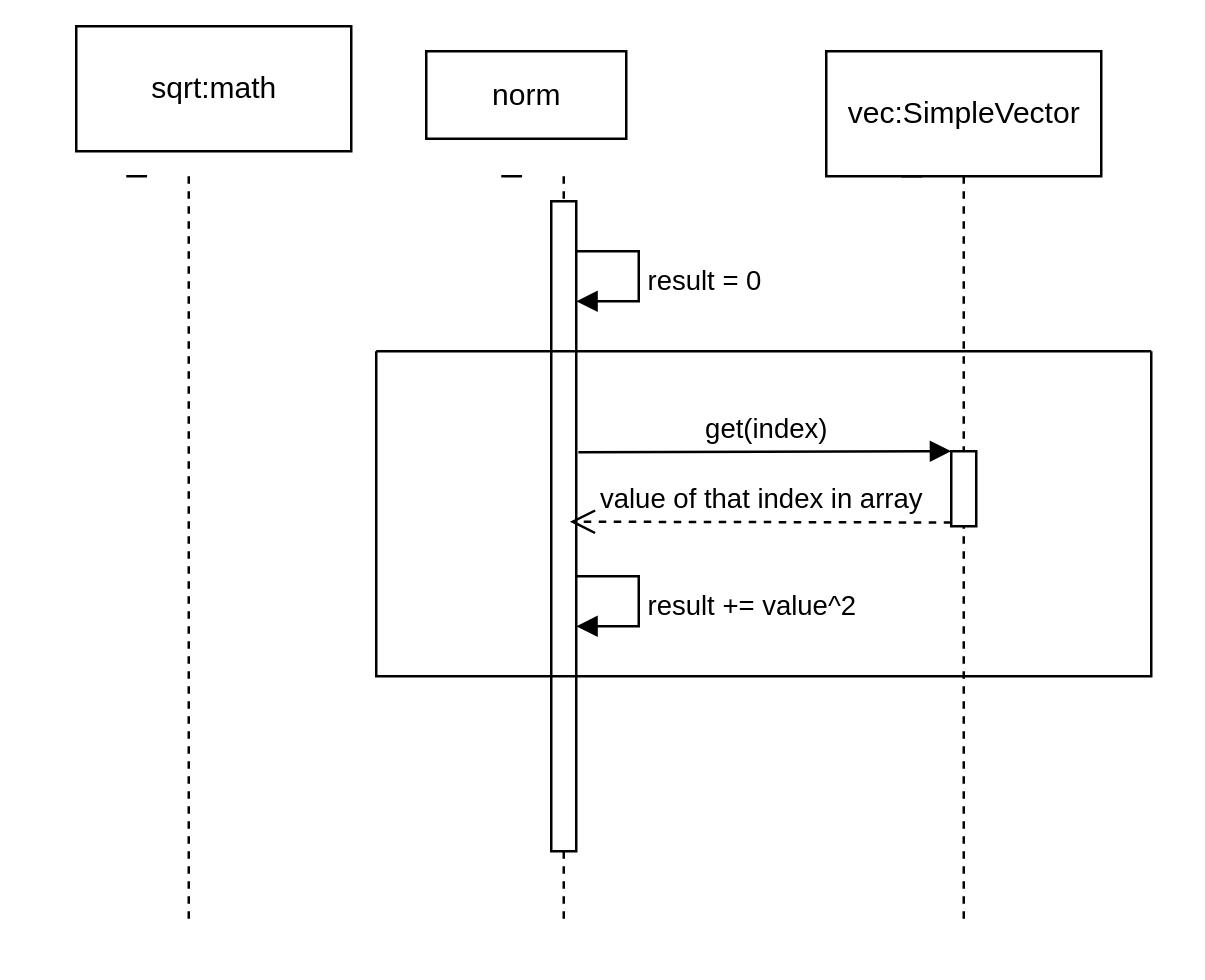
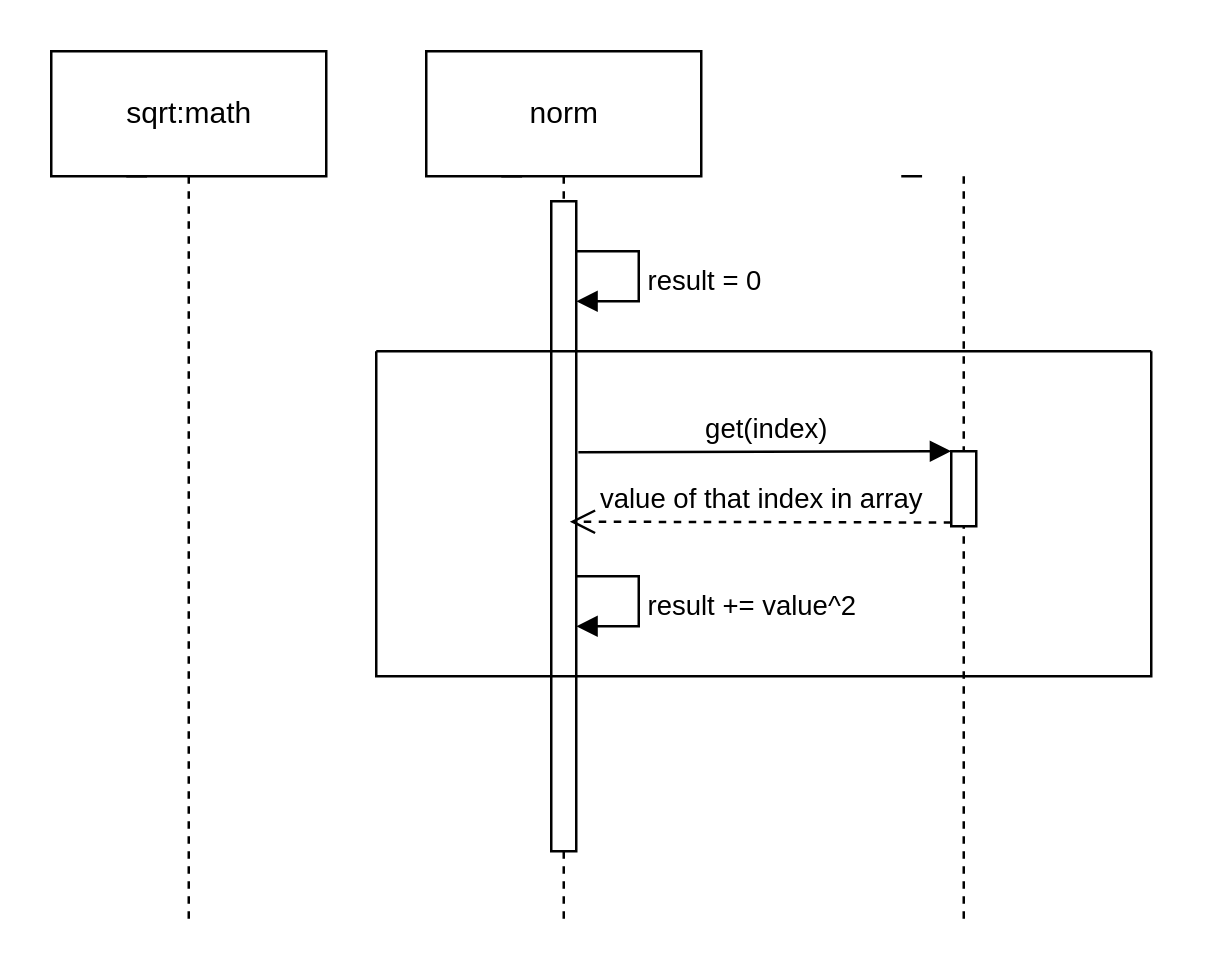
(214, 89) -> (189, 114)
(526, 95) -> (564, 114)
(964, 114) -> none
